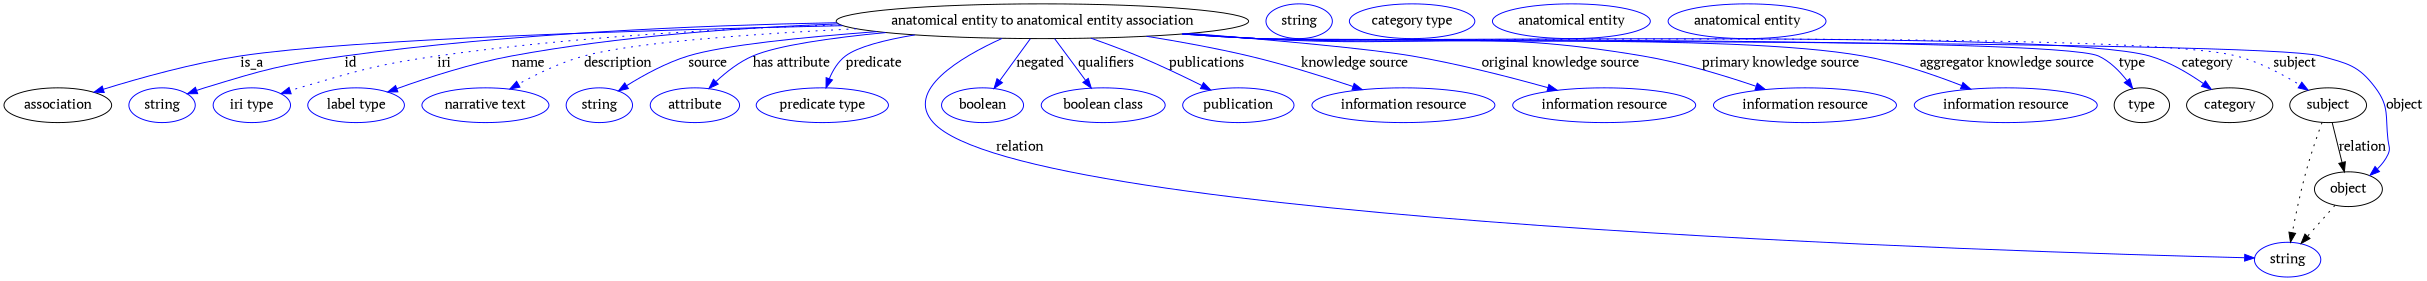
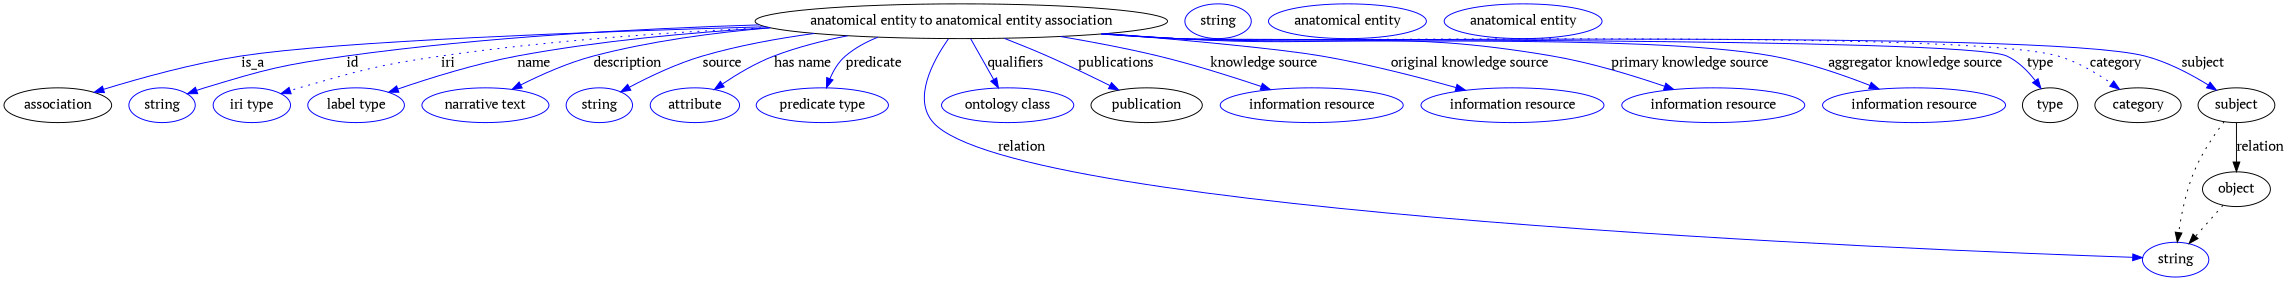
(1412, 21) -> none
(1696, 39) -> (1610, 39)
(1744, 39) -> (1658, 39)
(684, 41) -> (643, 45)
(1828, 43) -> none
(791, 63) -> (803, 63)
(983, 105) -> none
(1103, 105) -> (1008, 105)
(1238, 105) -> (1147, 105)
